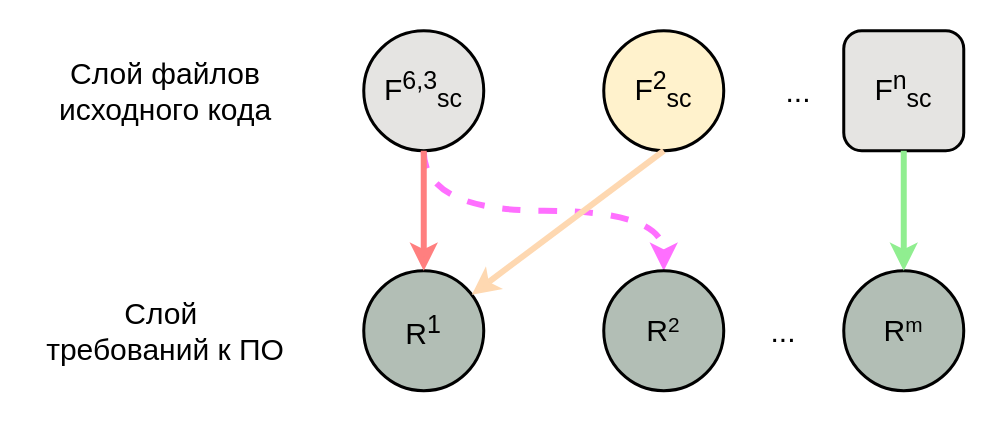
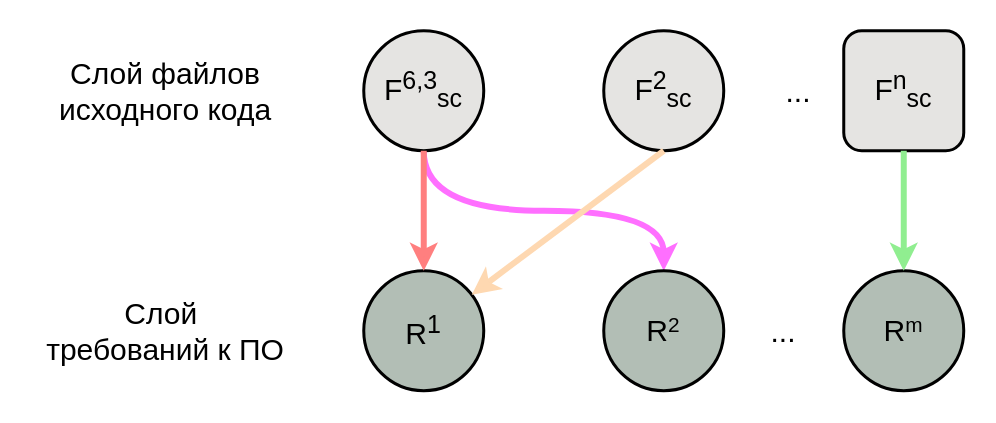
(664, 91) -> (664, 91)
(458, 198) -> (458, 198)
